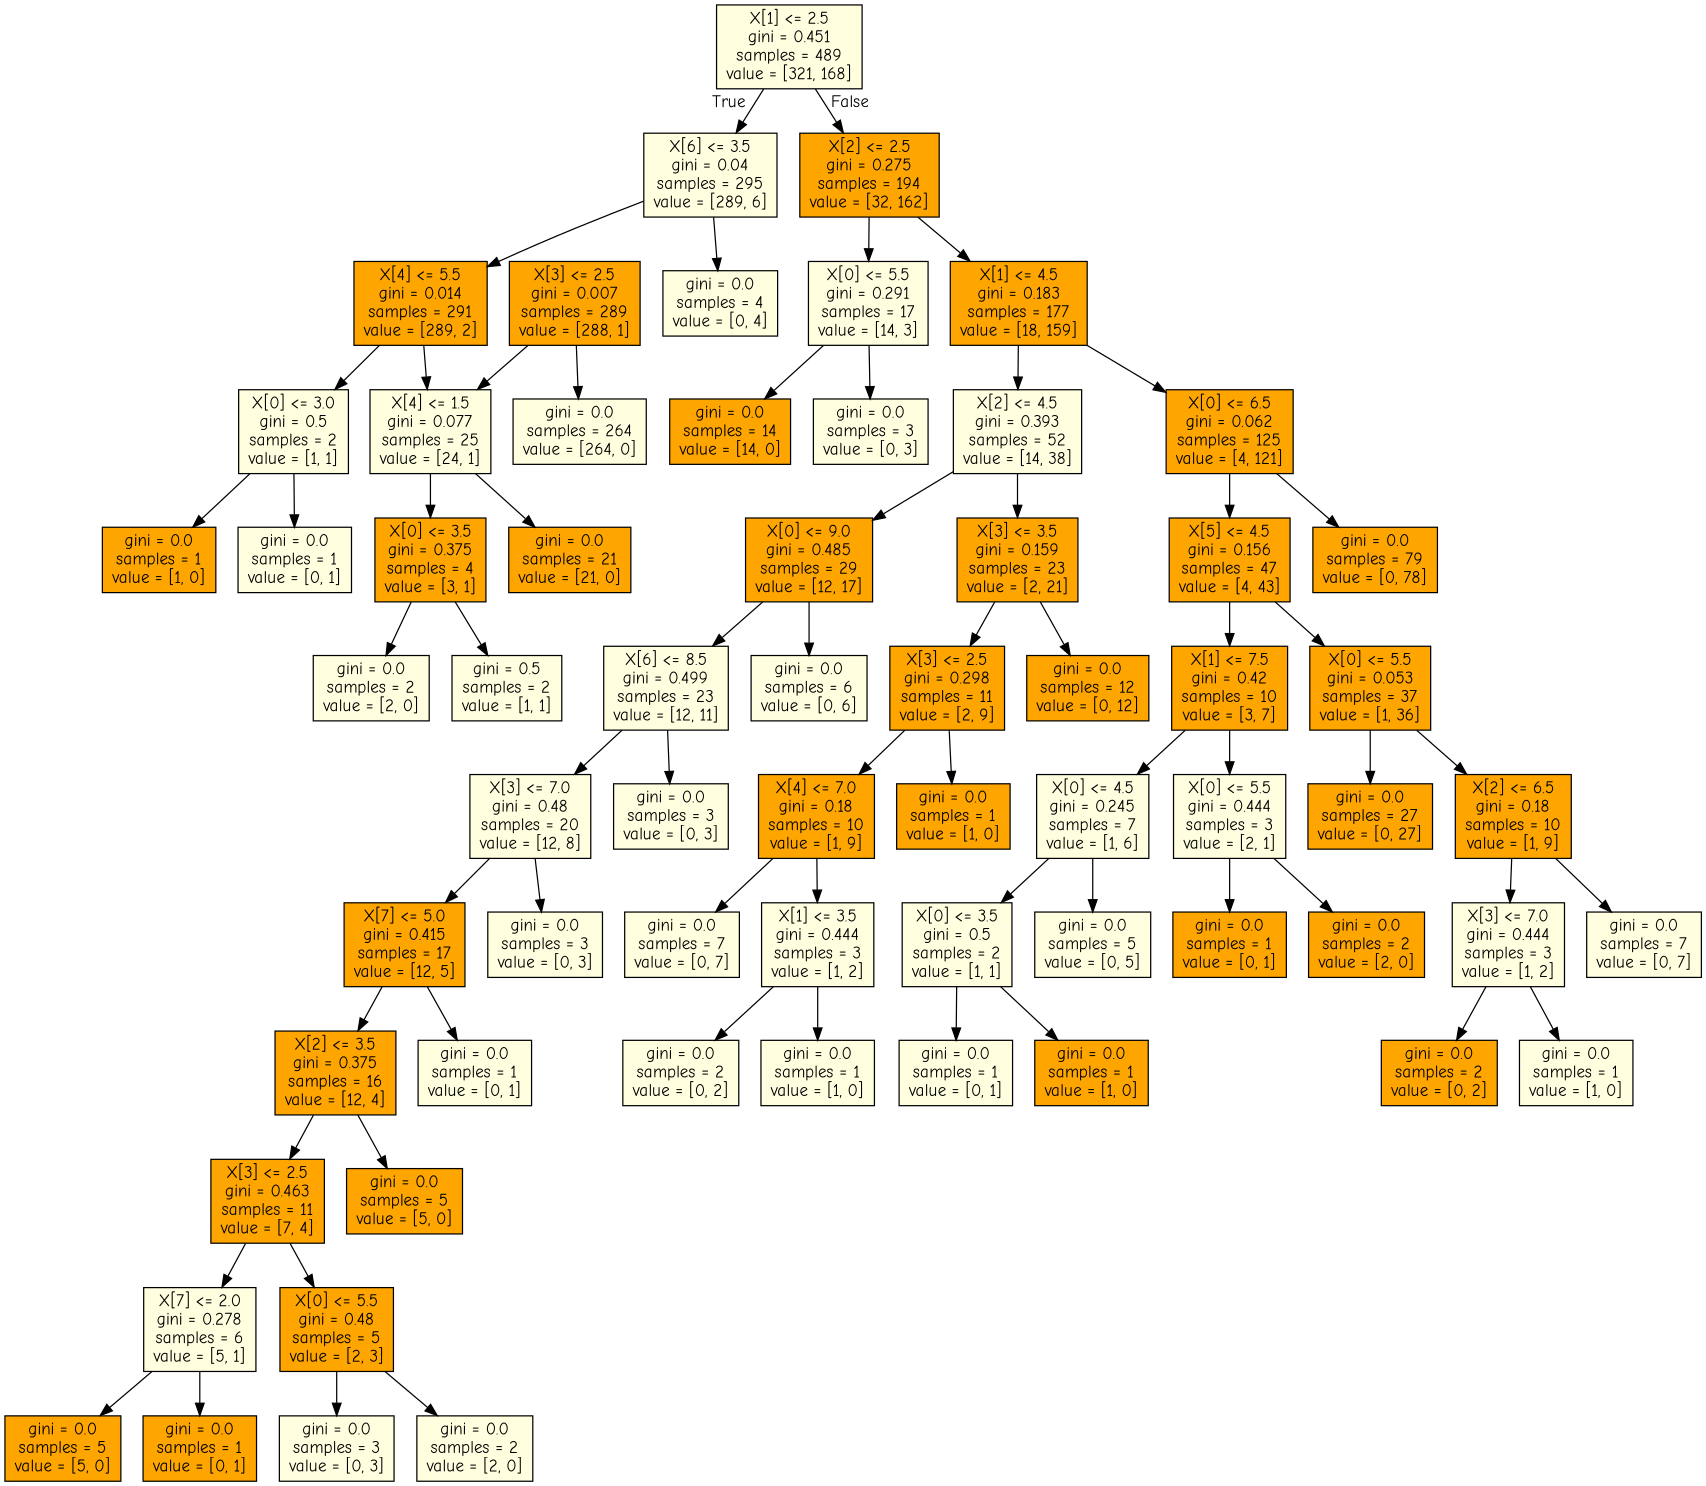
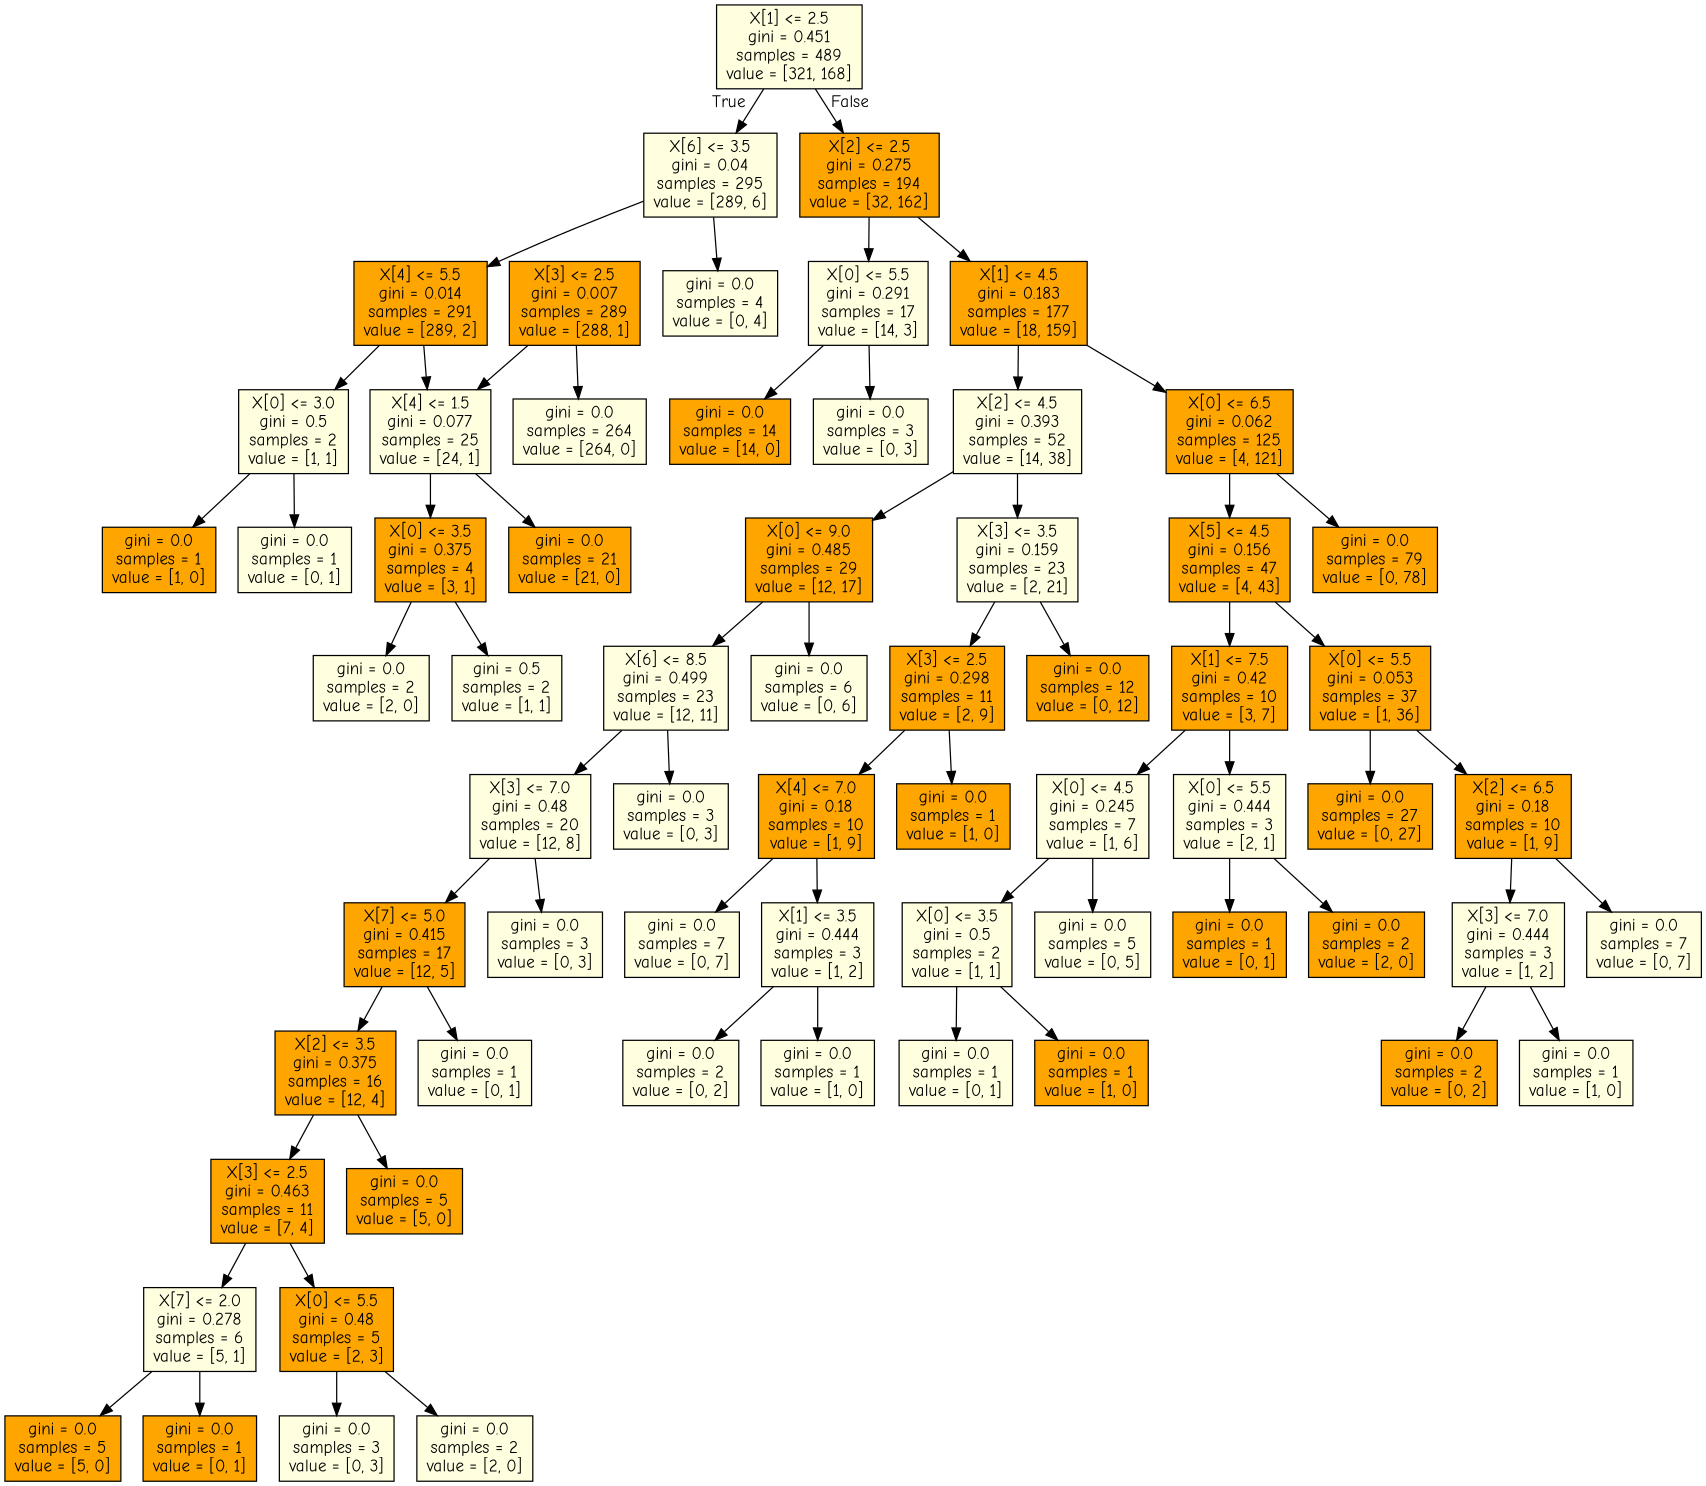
(1018, 560) -> (1018, 560)
